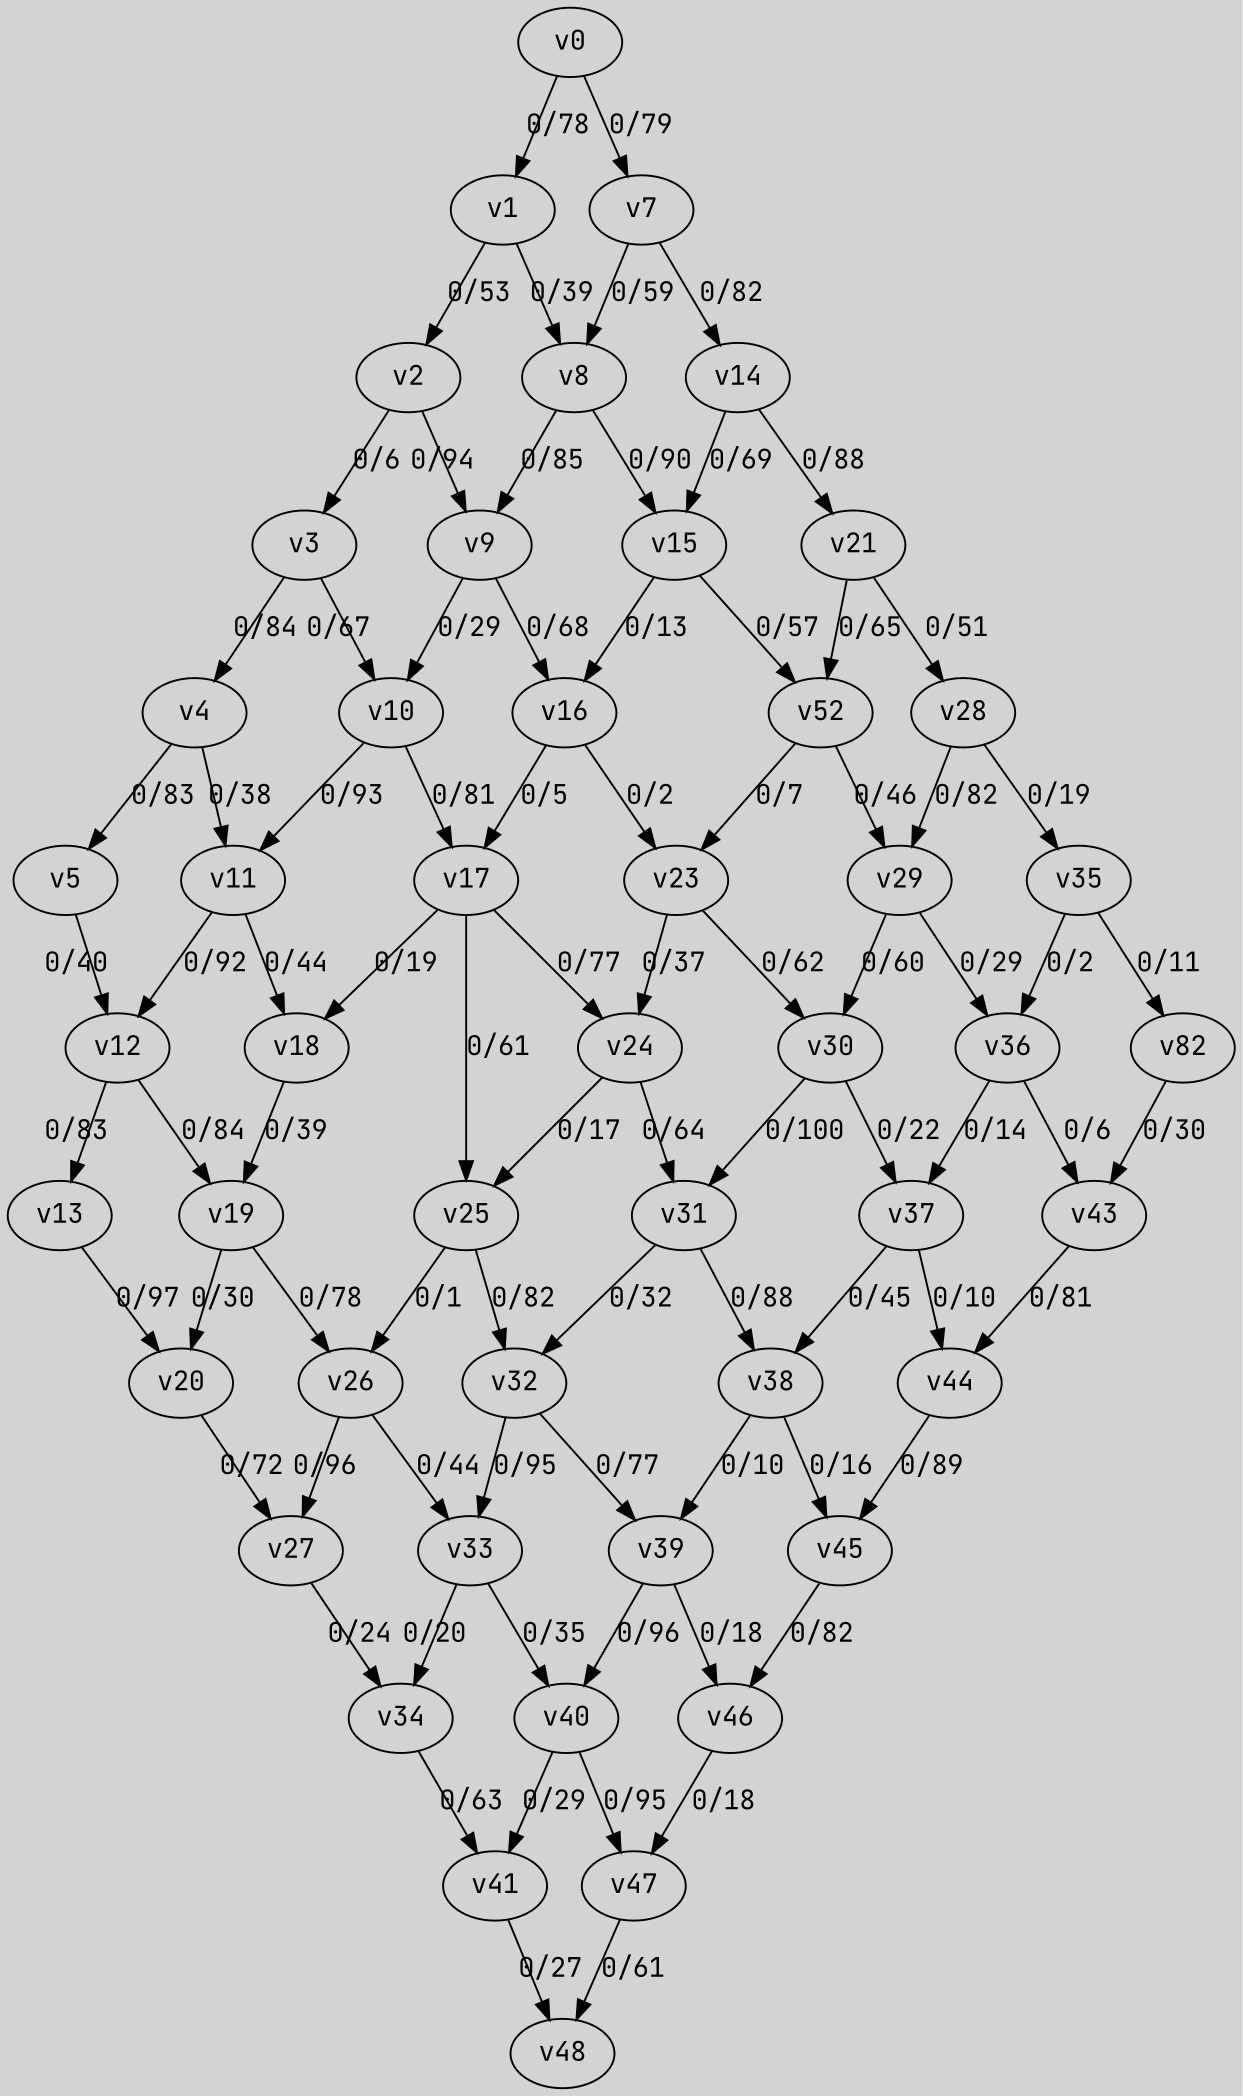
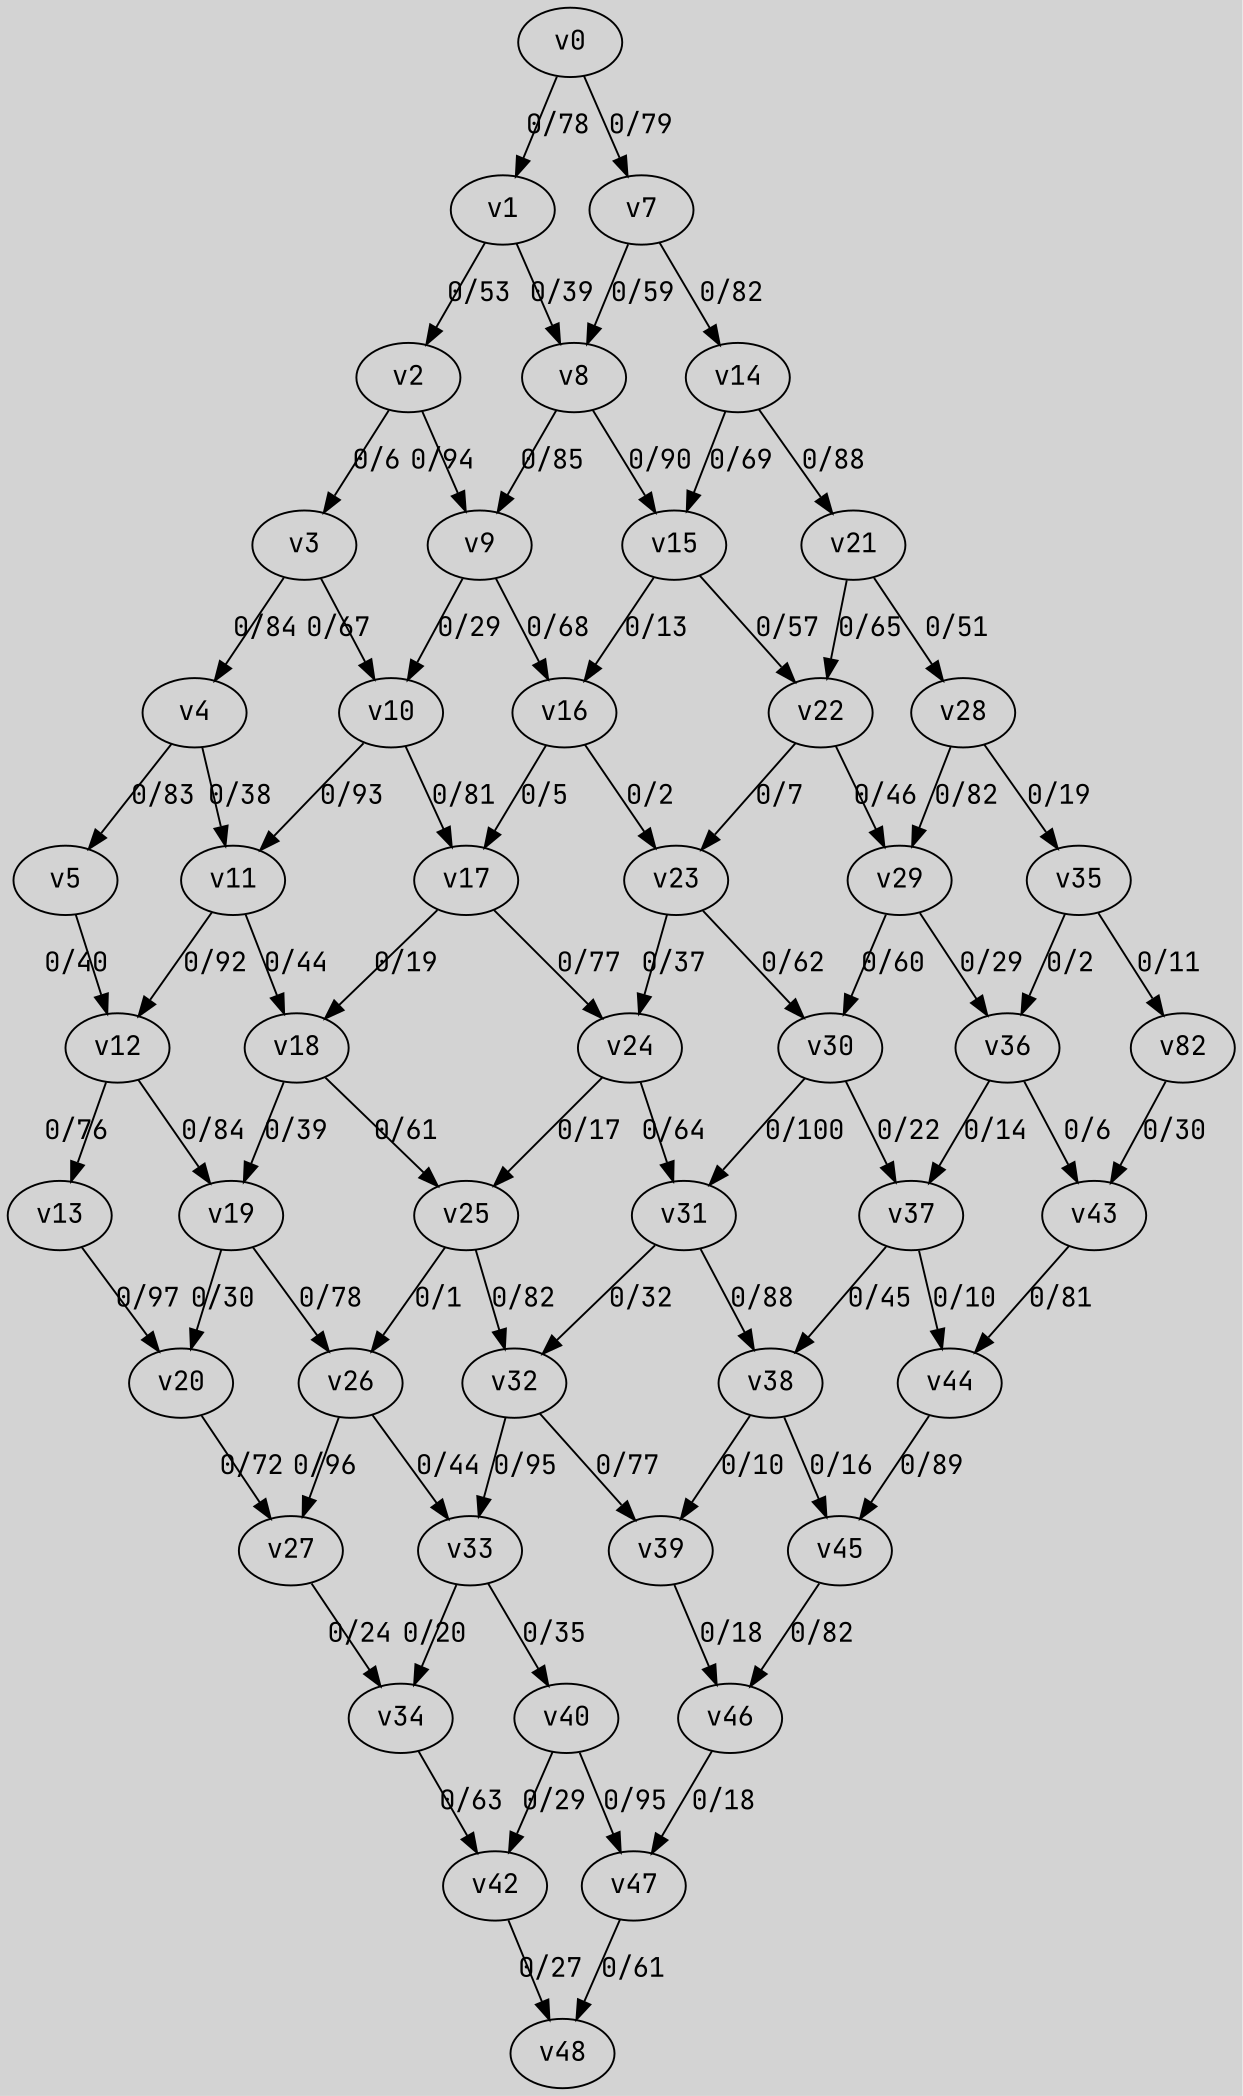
(821, 713) -> (821, 713)
(466, 1038) -> (375, 1125)
(77, 1132) -> (77, 1132)
(619, 1626) -> none
(495, 1886) -> (495, 1886)
